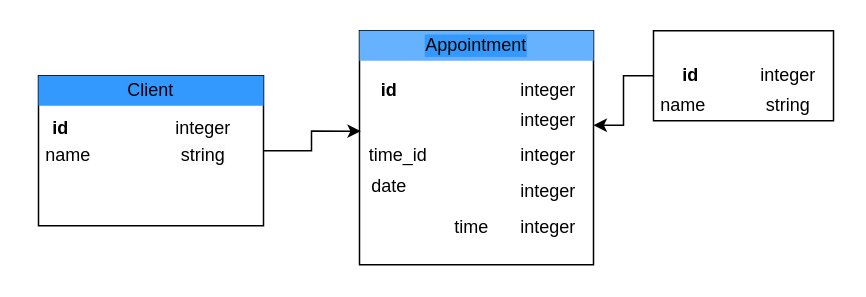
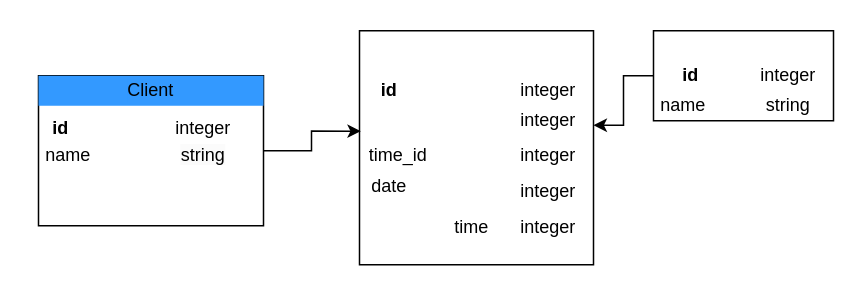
(476, 46) -> none
